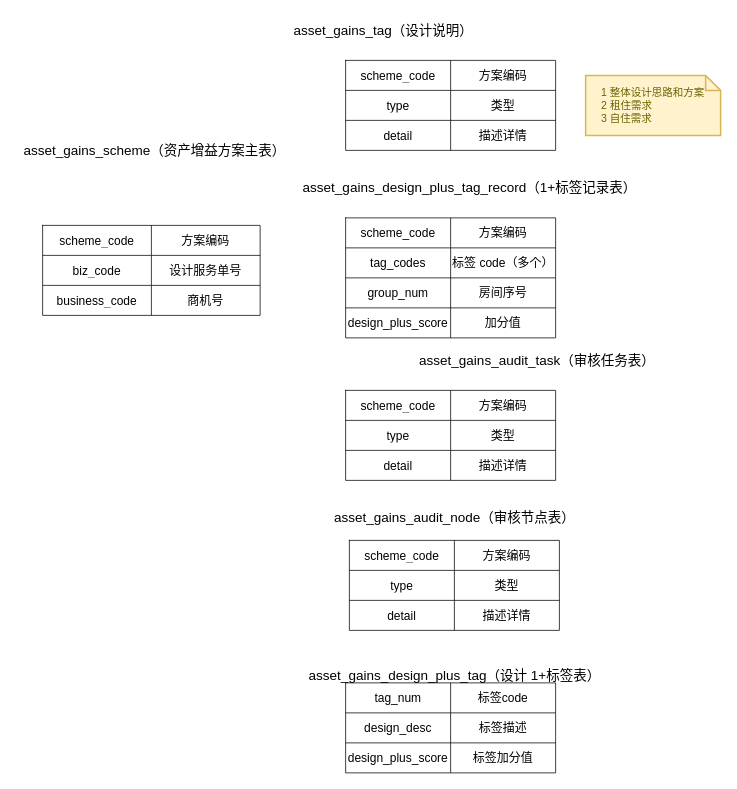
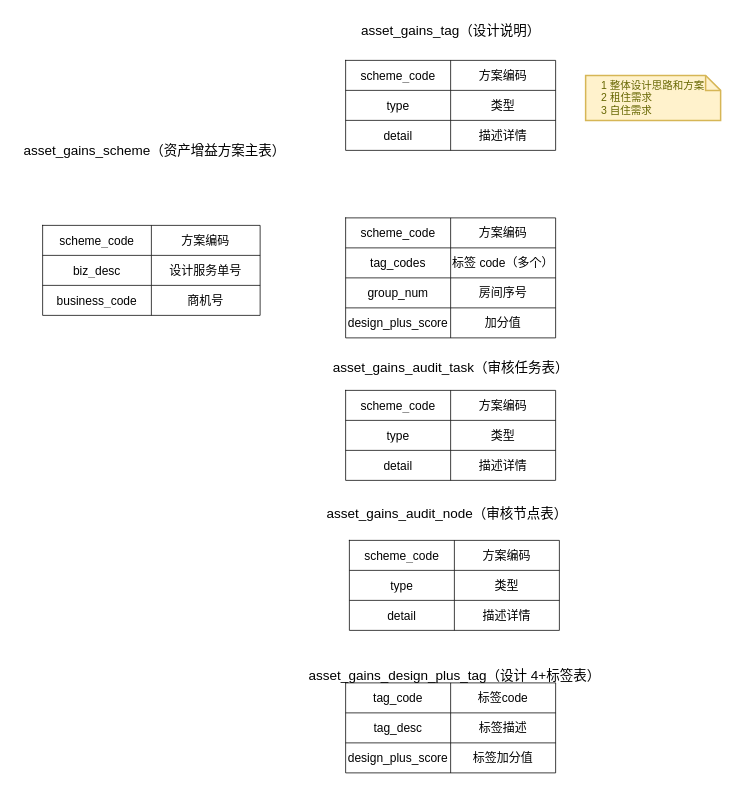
(383, 30) -> (450, 30)
(653, 105) -> (653, 98)
(469, 188) -> none
(97, 270) -> (97, 270)
(537, 360) -> (450, 368)
(454, 518) -> (447, 514)
(455, 675) -> (455, 675)
(398, 698) -> (398, 698)
(398, 728) -> (398, 728)
